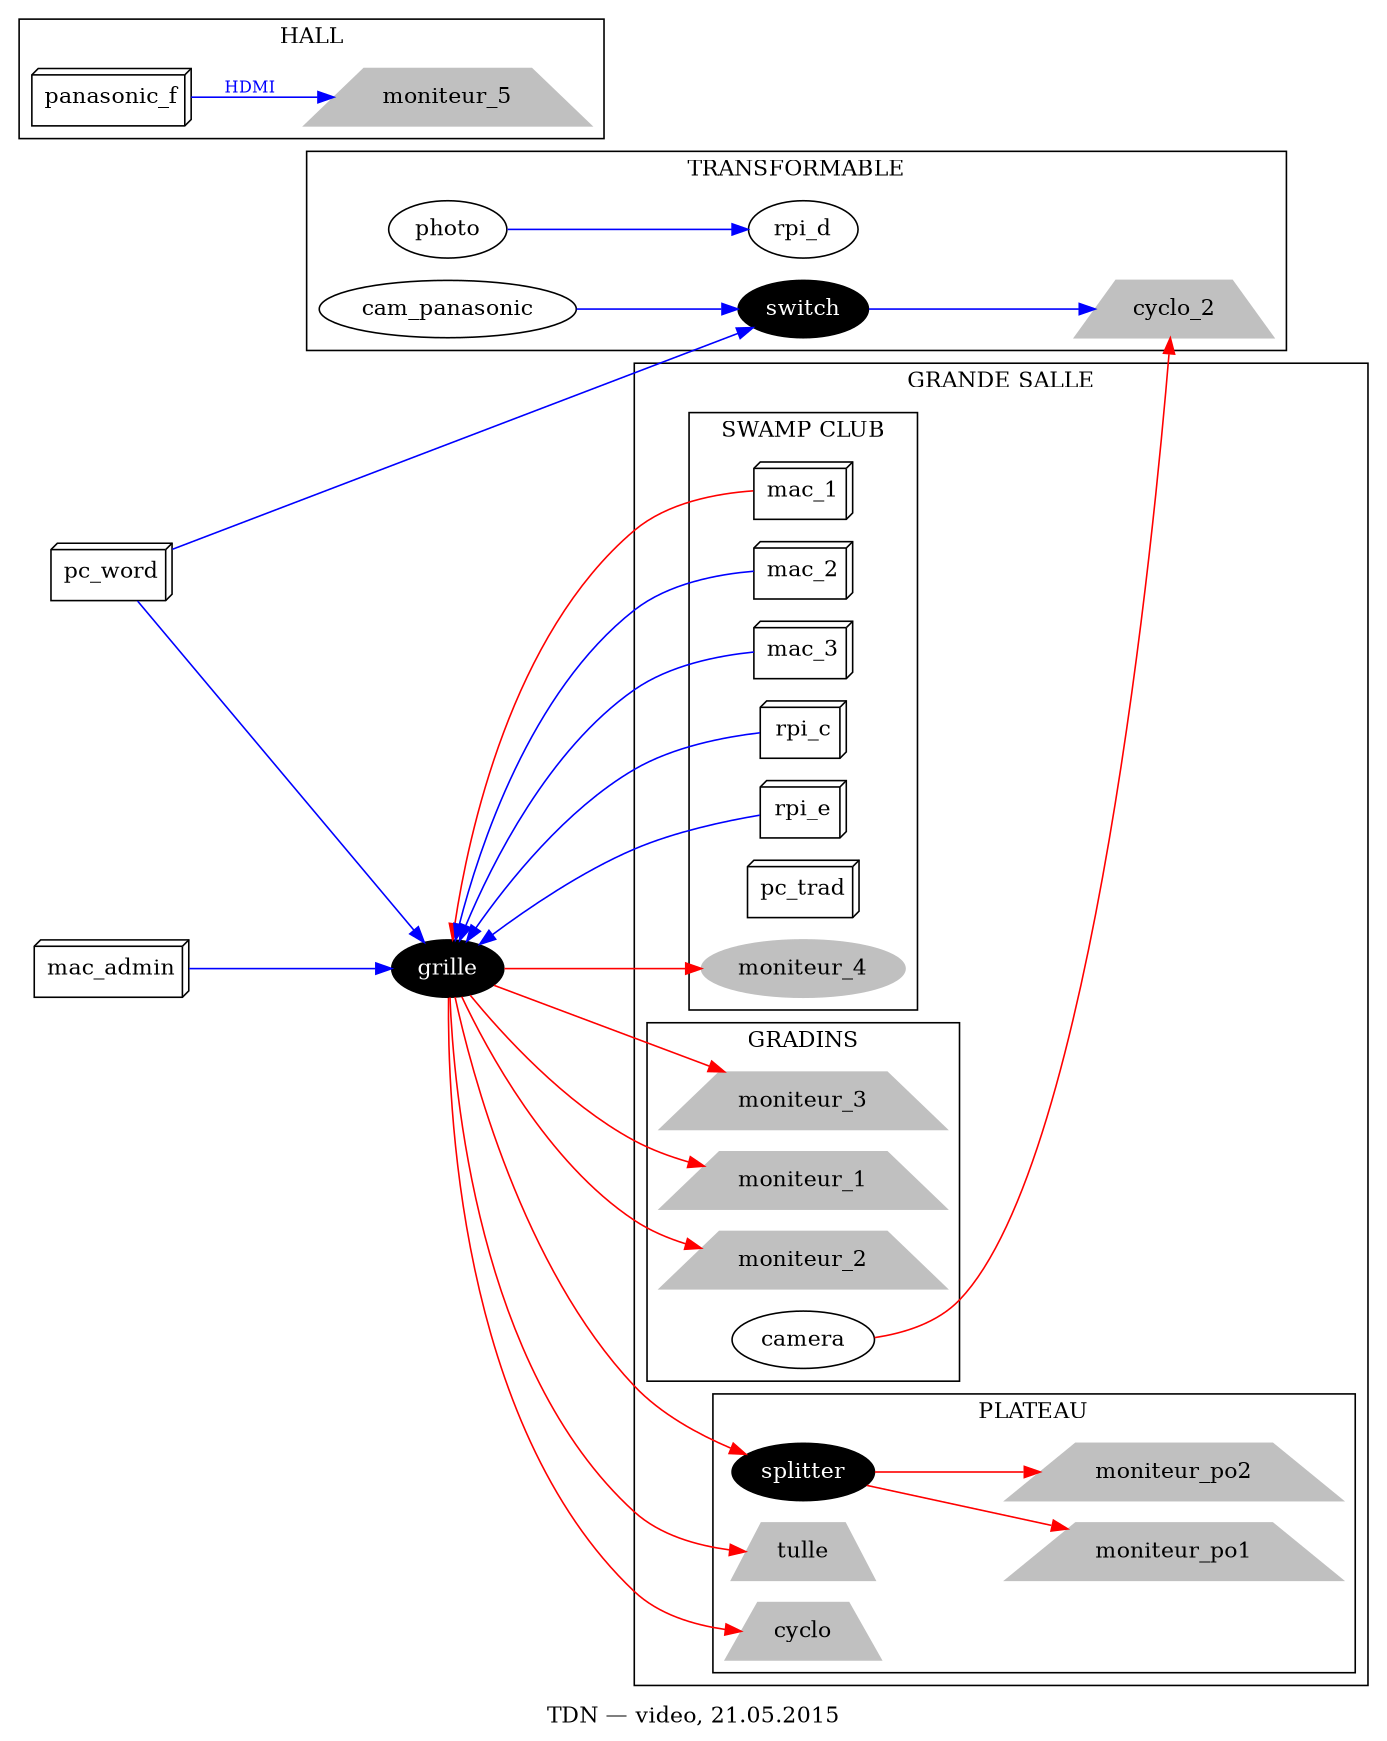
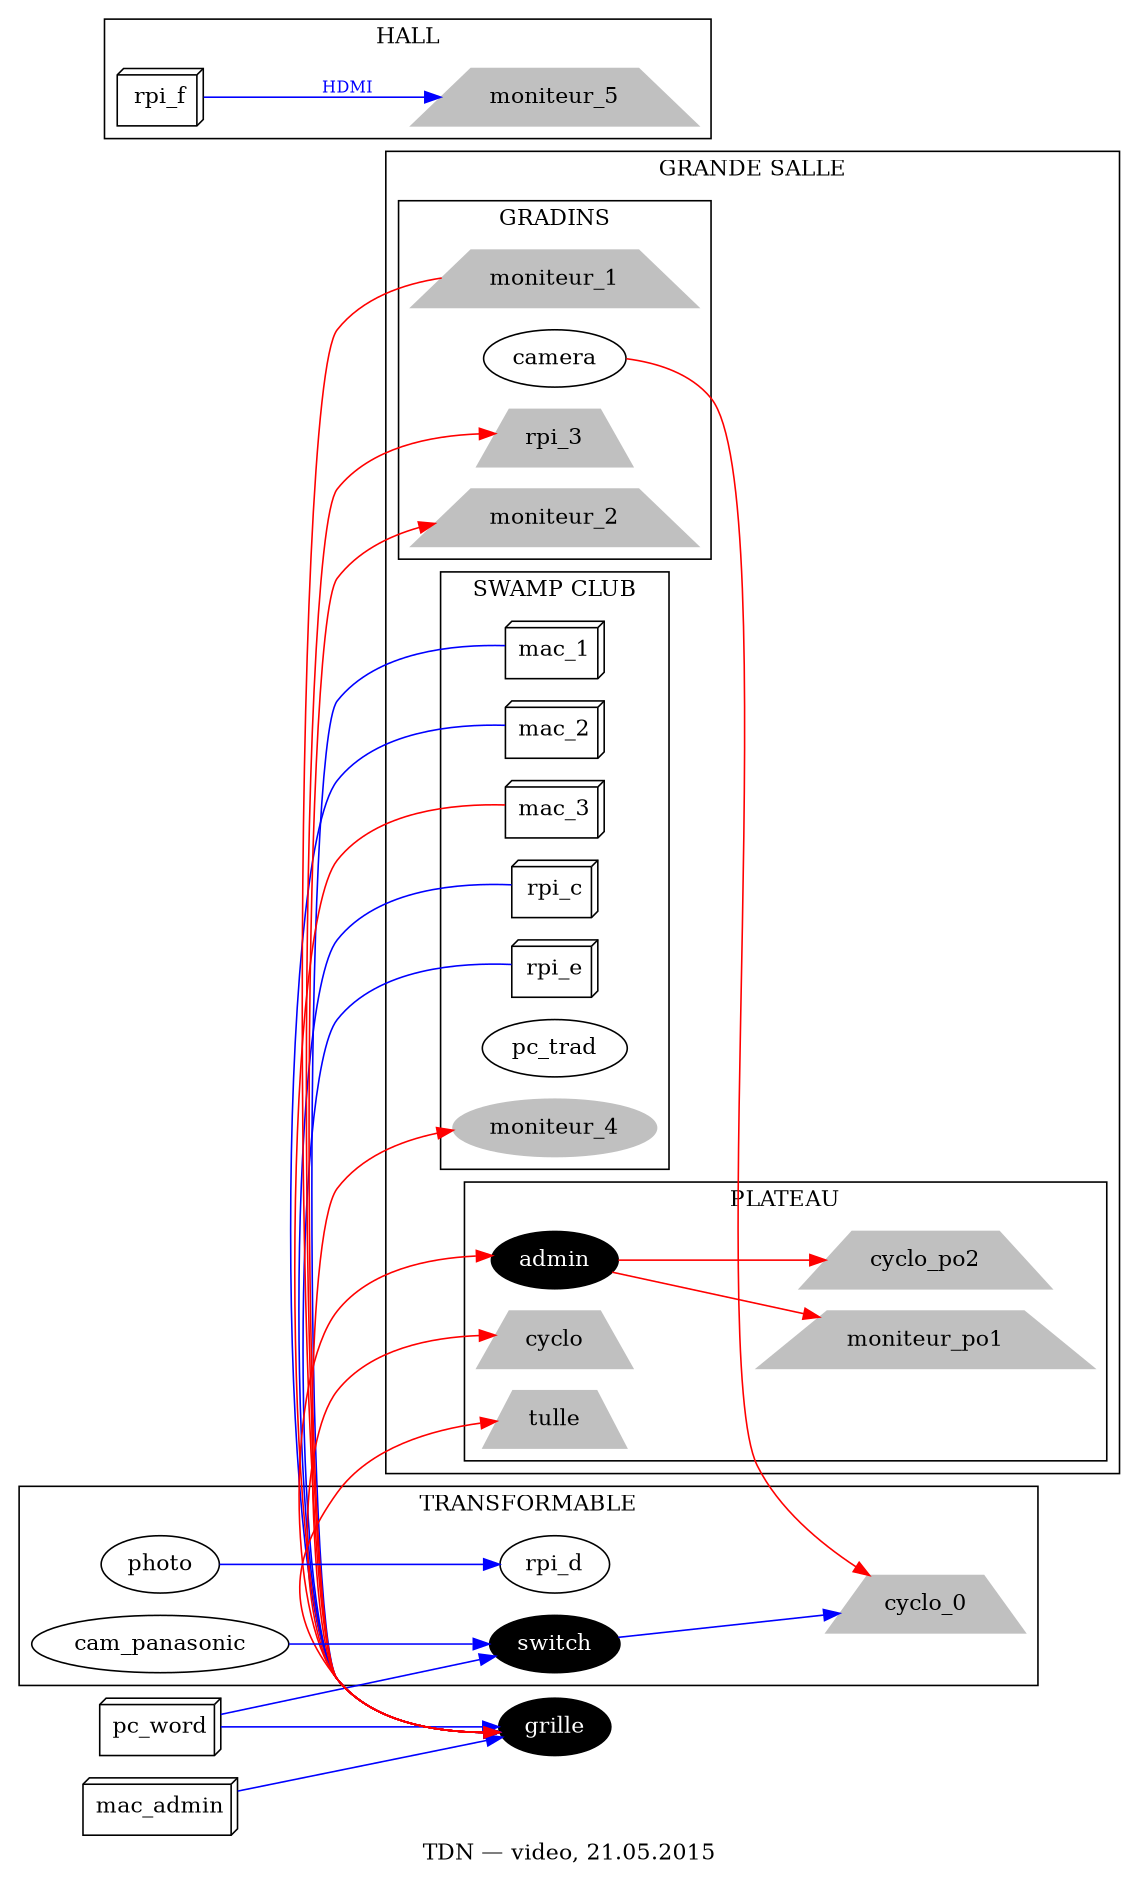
(112, 97) -> (160, 97)
(1174, 309) -> (926, 1604)
(540, 654) -> (312, 1179)
(573, 746) -> (295, 1259)
(803, 889) -> (555, 1048)
(568, 1095) -> (309, 617)
(803, 1101) -> (555, 438)
(803, 1472) -> (555, 1260)
(1174, 1472) -> (926, 1260)
